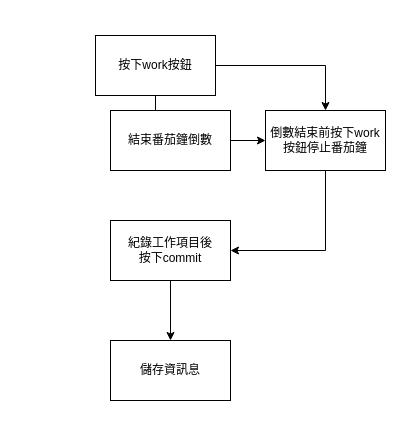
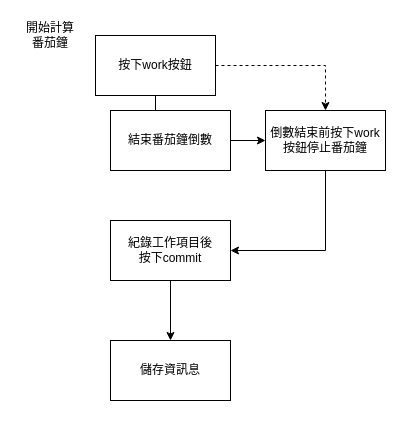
none -> (51, 36)
(290, 66) -> (290, 66)
